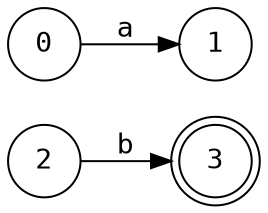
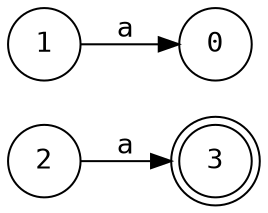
(120, 44) -> (120, 44)
(126, 146) -> (126, 146)
